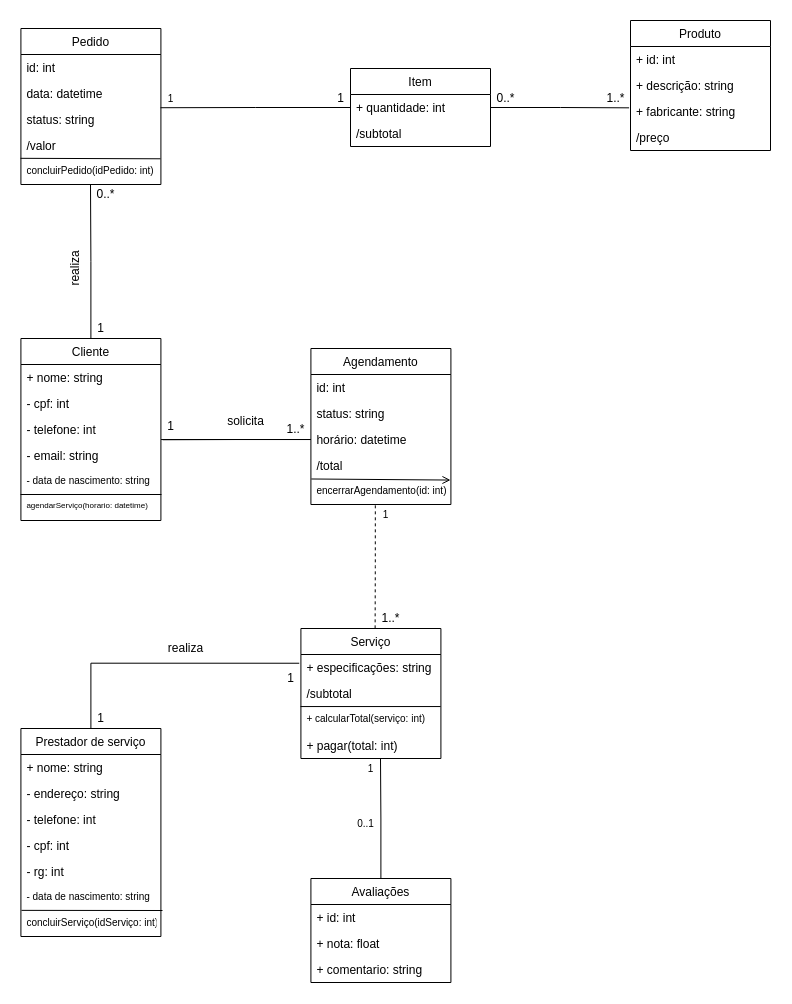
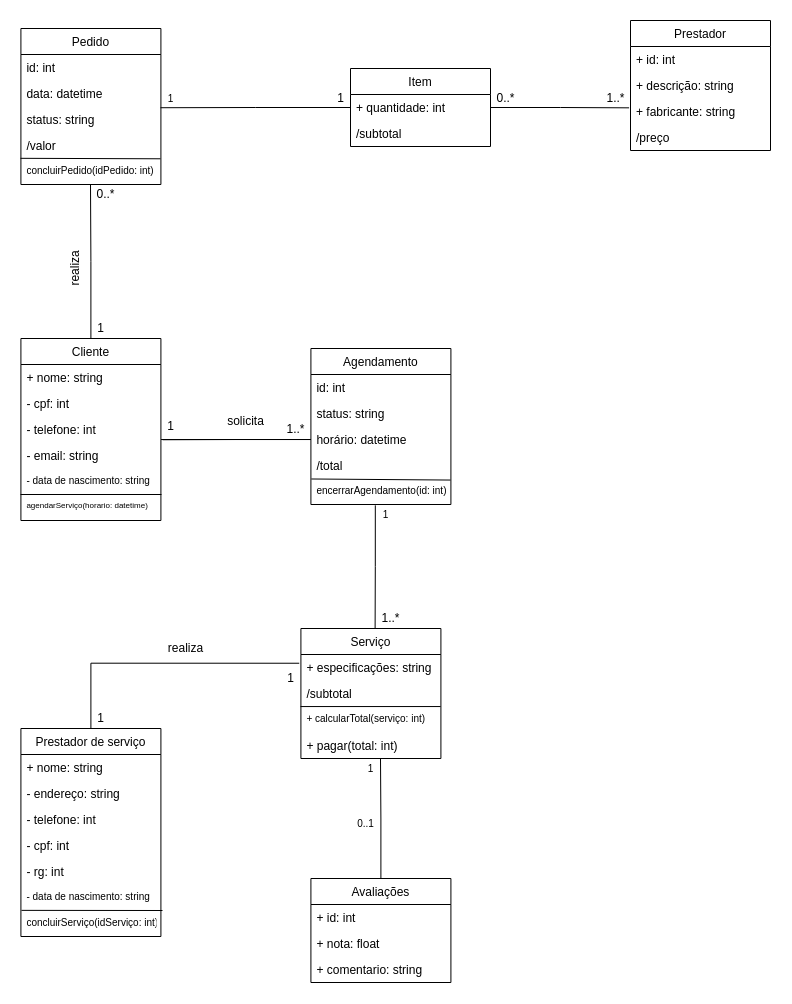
(700, 34) -> (700, 34)
(444, 480) -> (444, 480)
(375, 565) -> (375, 565)
